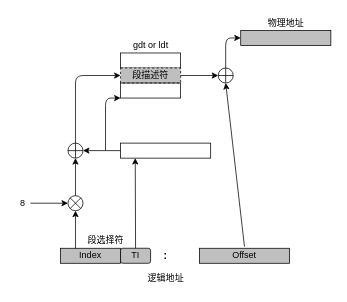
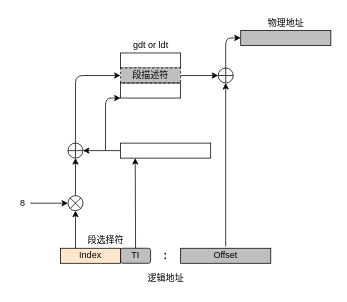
(90, 255) -> (90, 255)
(244, 255) -> (225, 255)
